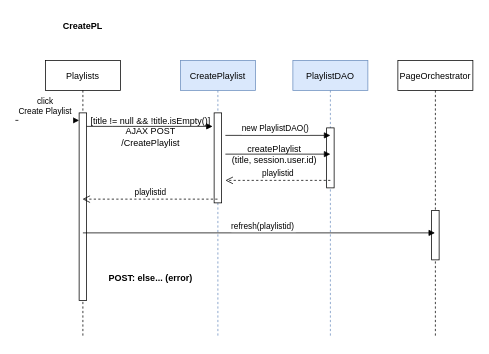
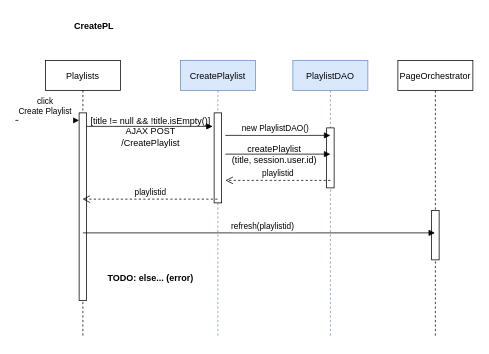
(83, 25) -> (94, 25)
(151, 278) -> (151, 278)
